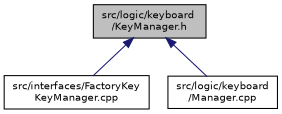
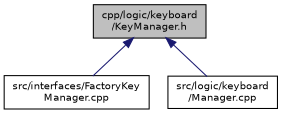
(150, 21) -> (150, 21)
(77, 92) -> (77, 92)
